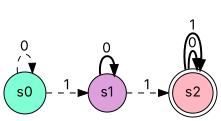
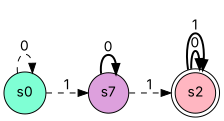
(107, 93) -> (109, 93)
